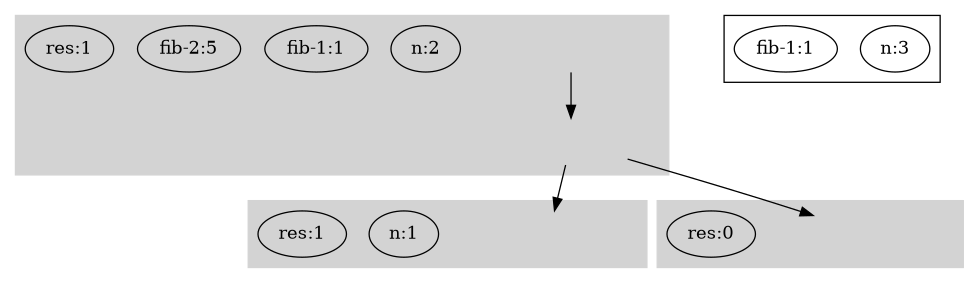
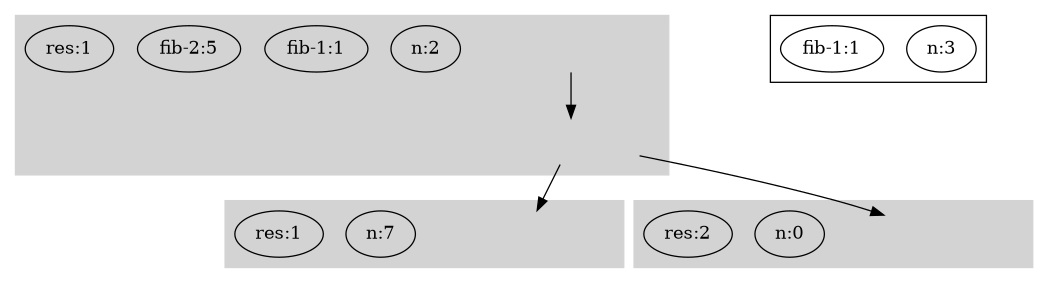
(404, 234) -> (381, 234)
(711, 234) -> (688, 234)
none -> (790, 234)
